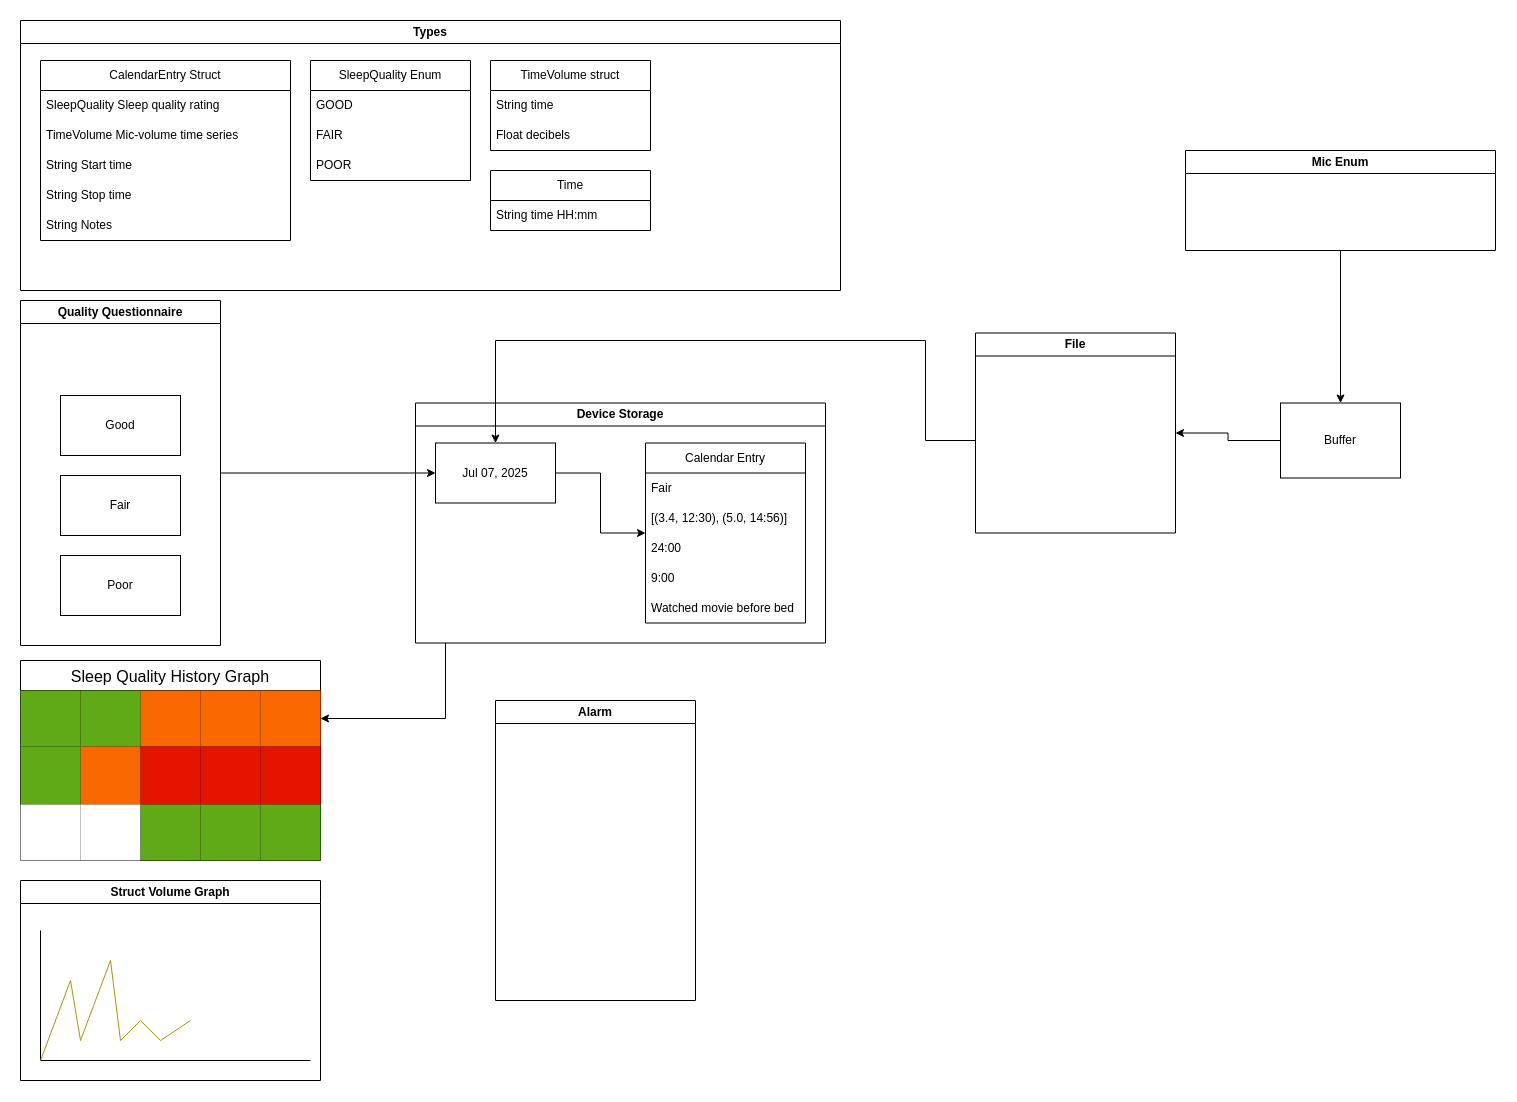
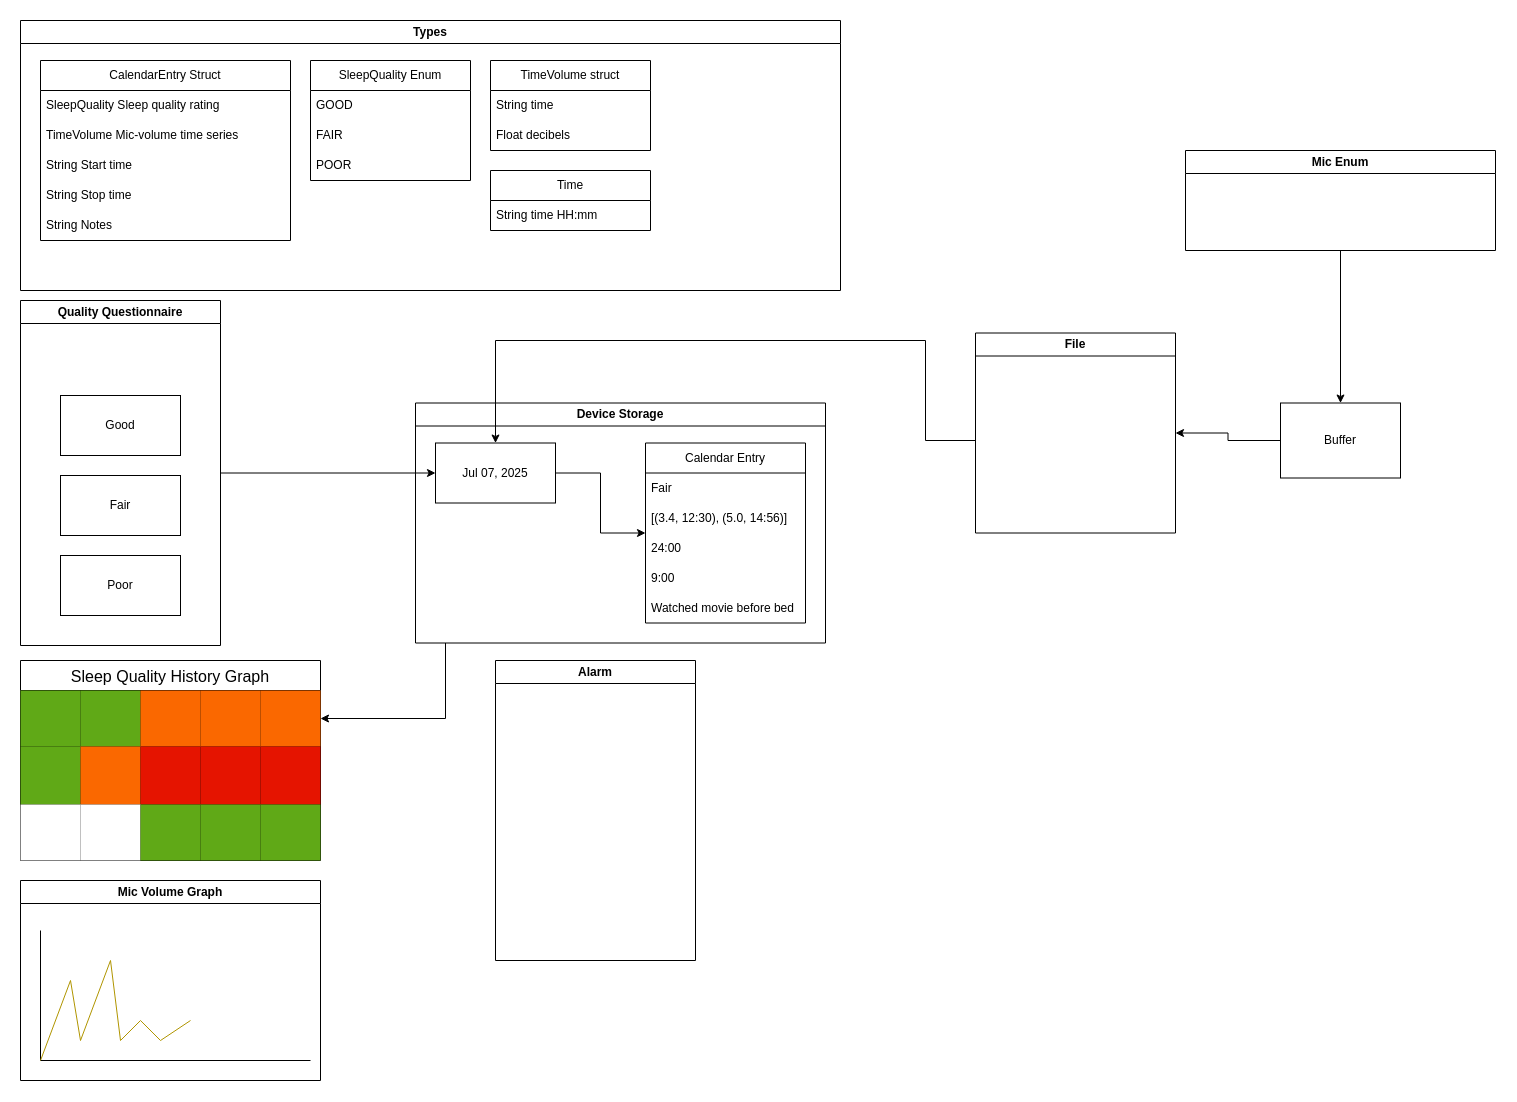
(596, 851) -> (596, 811)
(171, 893) -> (171, 893)
